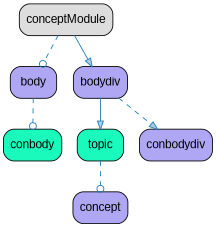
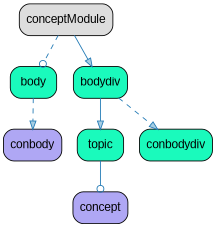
(33, 82) -> (33, 82)
(100, 82) -> (100, 82)
(33, 110) -> (33, 110)
(33, 145) -> (33, 145)
(176, 145) -> (176, 145)
(100, 173) -> (100, 173)
